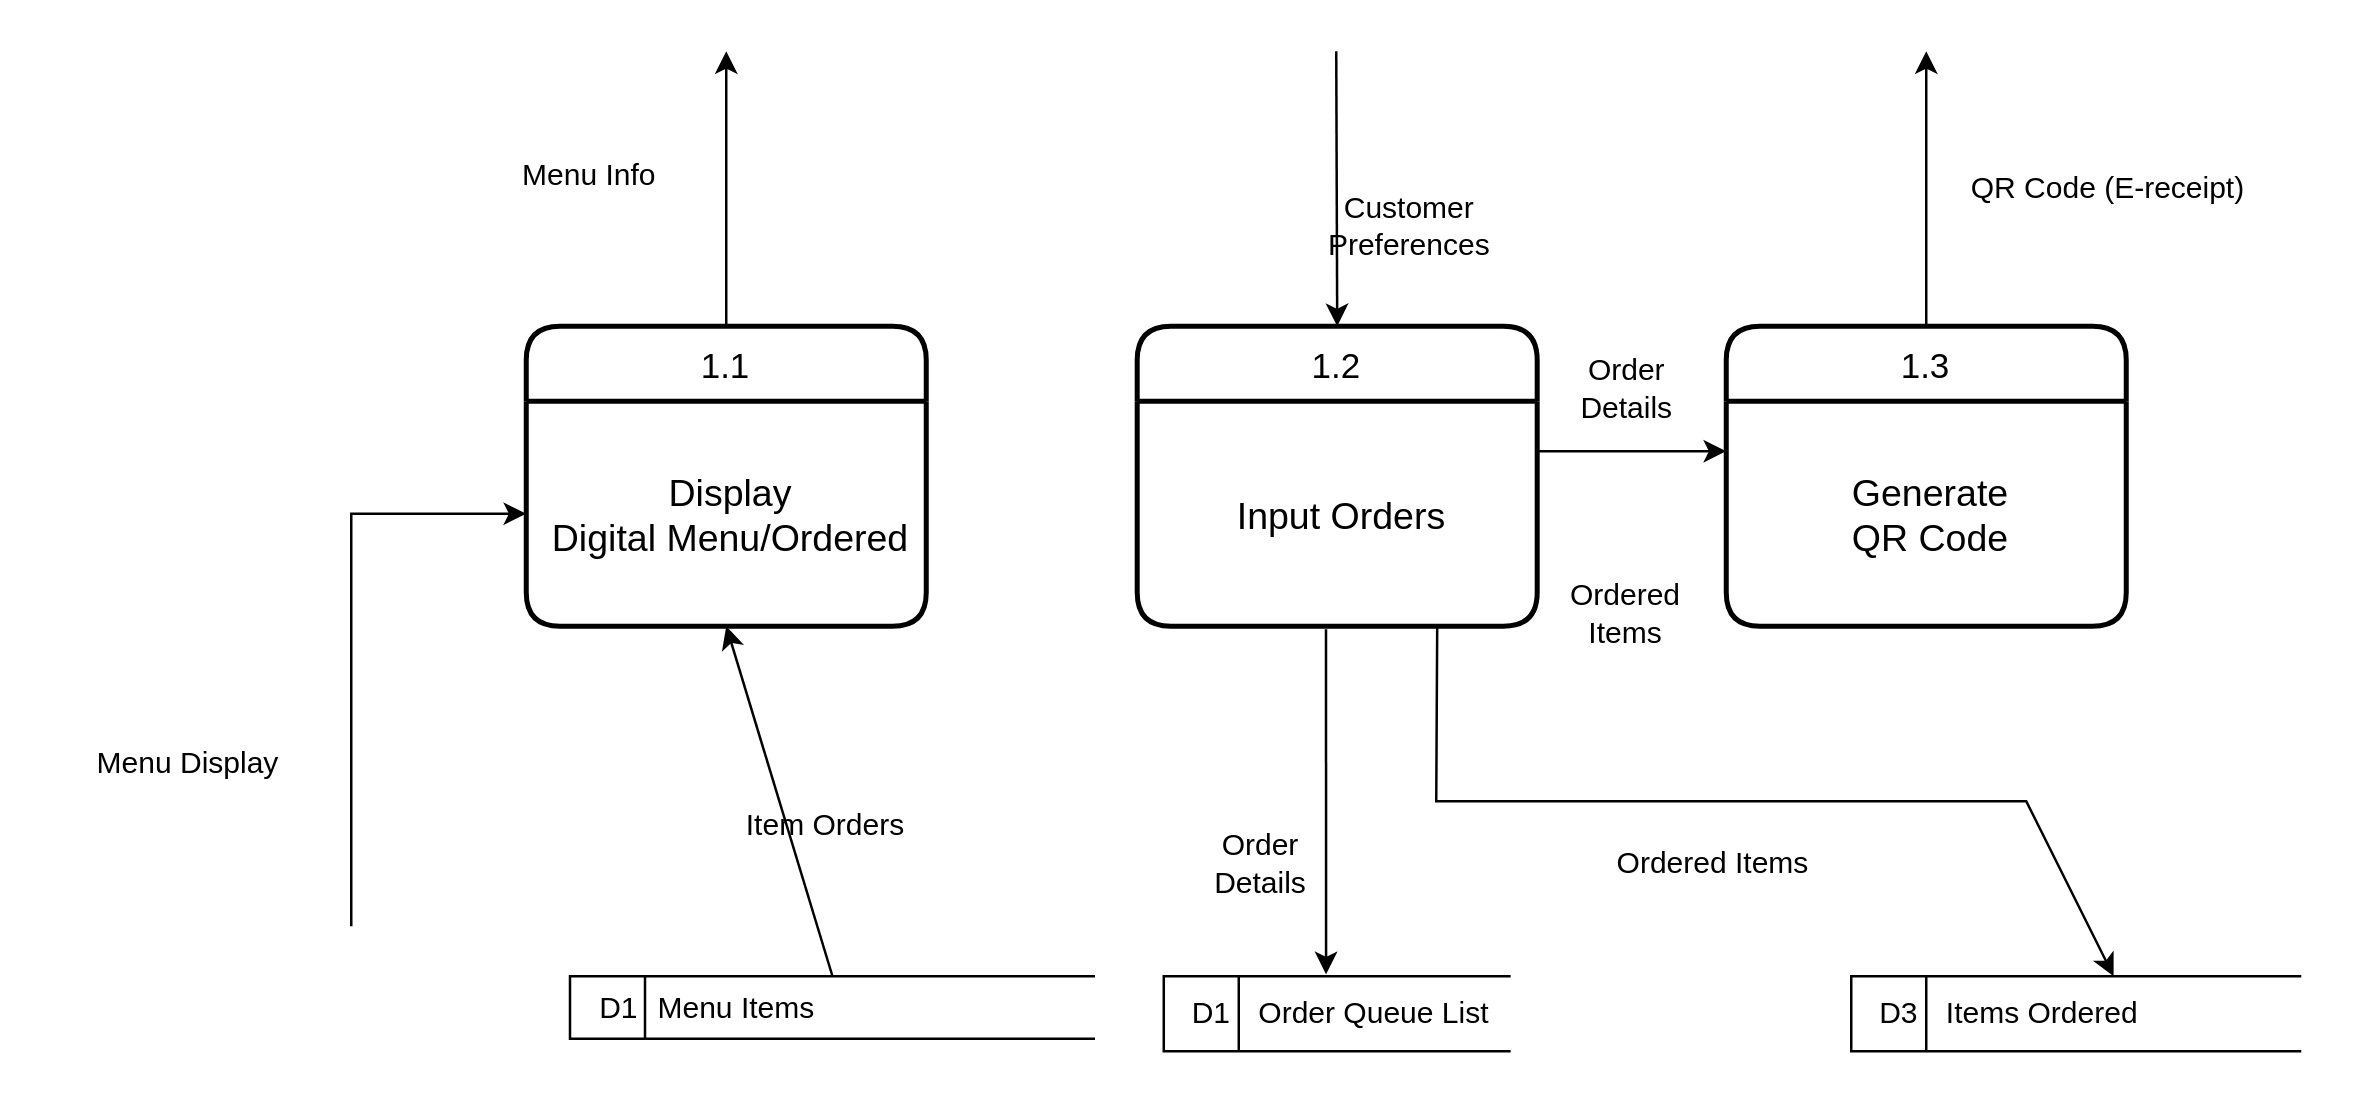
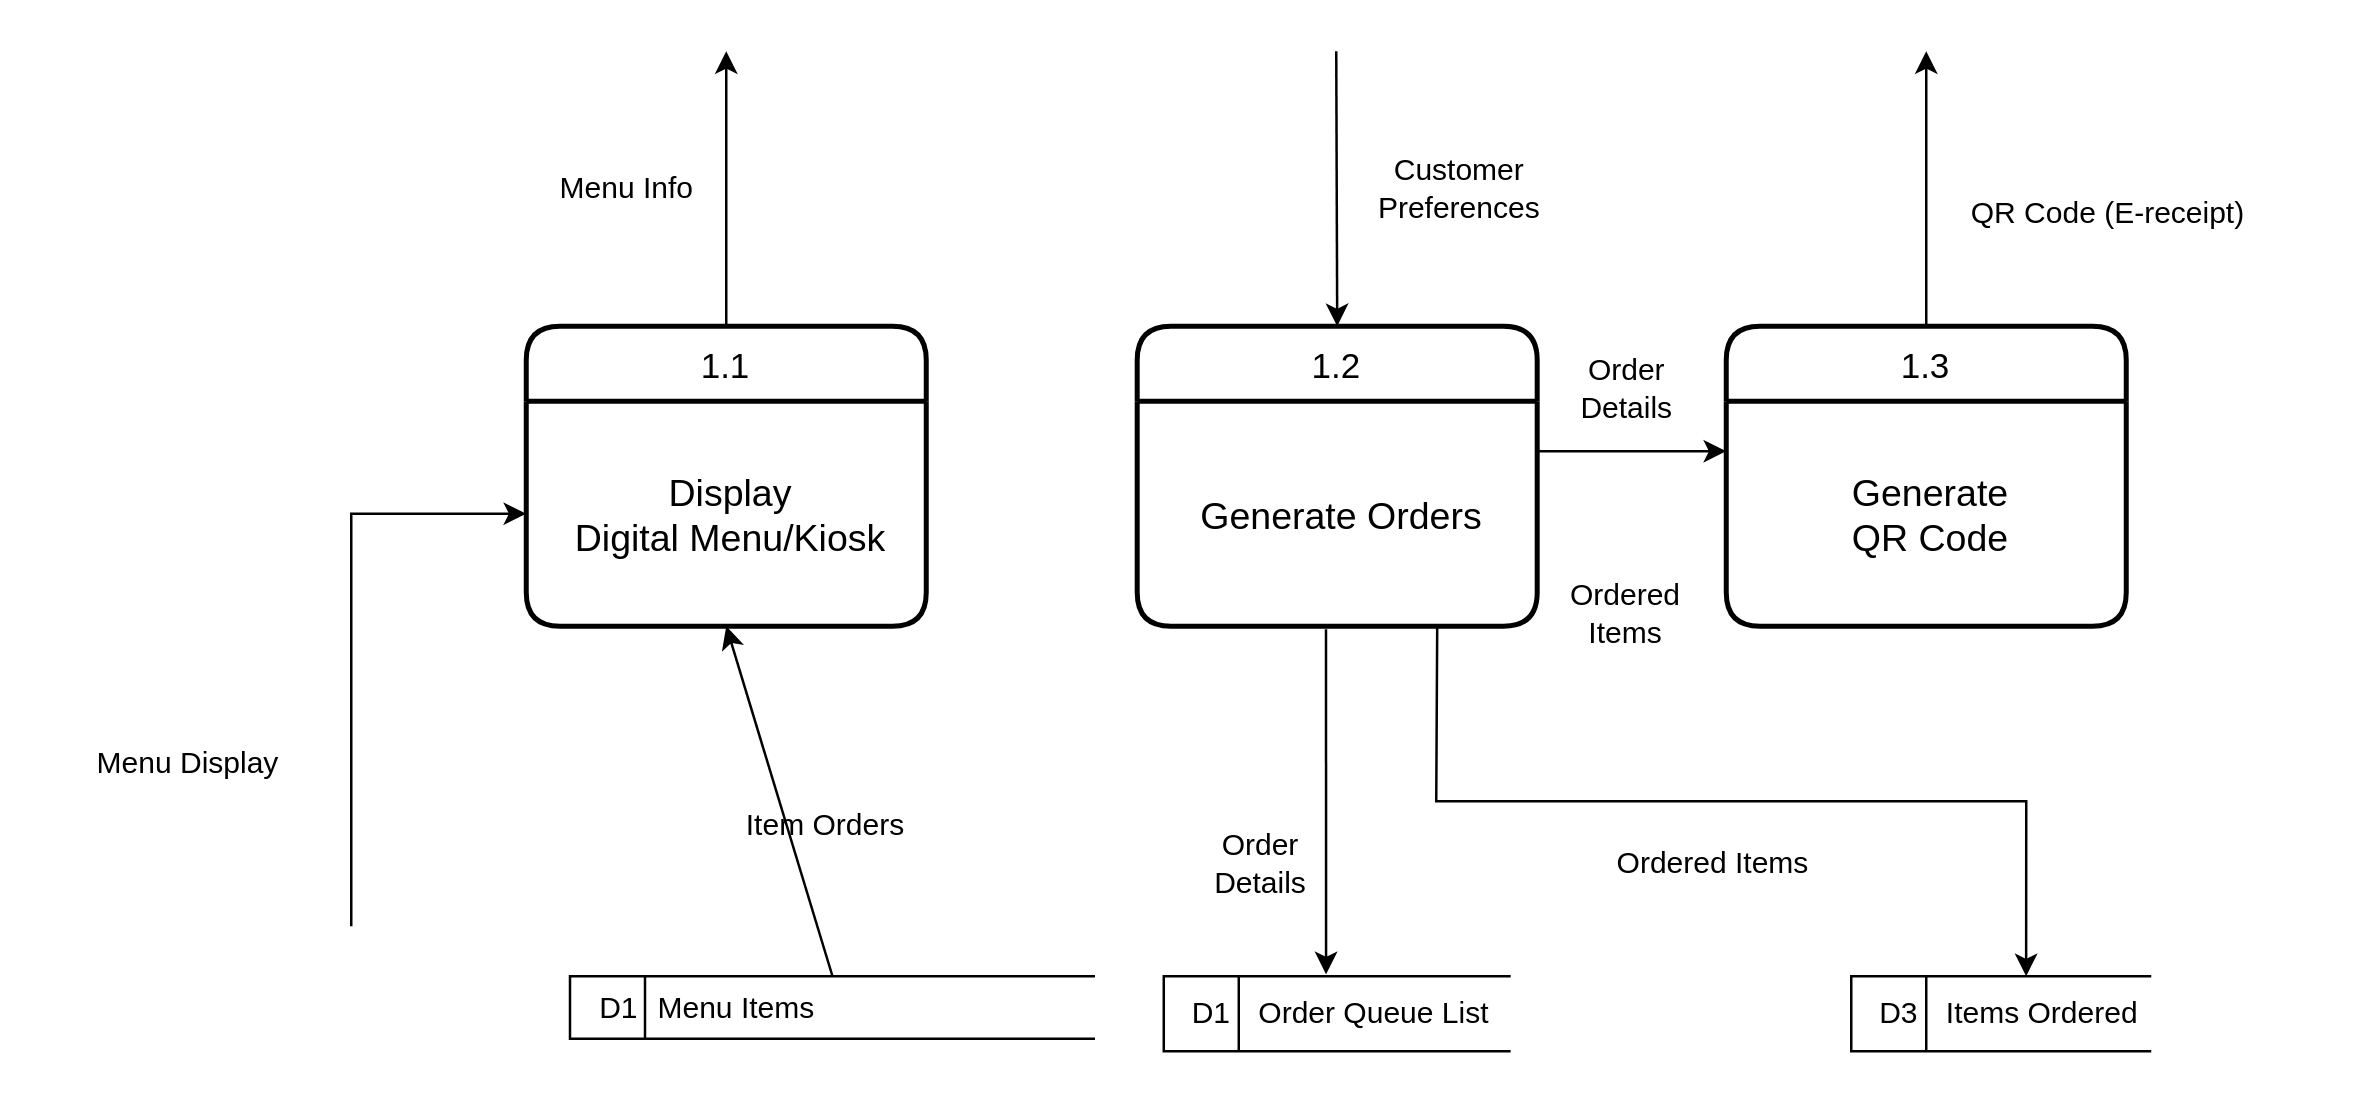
(589, 176) -> (626, 189)
(2108, 189) -> (2108, 214)
(1408, 226) -> (1458, 189)
(730, 494) -> (730, 494)
(1341, 516) -> (1341, 516)
(2076, 1014) -> (2001, 1014)
